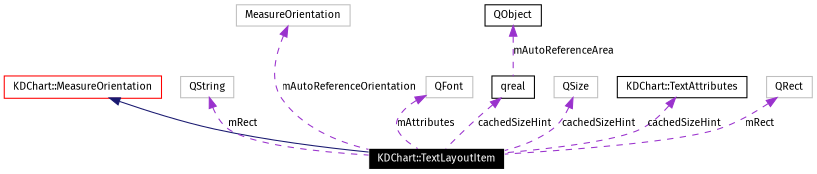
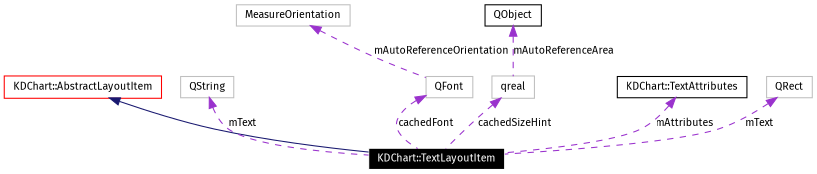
(83, 87) -> (83, 87)
(513, 87) -> (513, 87)
(576, 87) -> none
(294, 113) -> (372, 56)
(243, 123) -> (243, 123)
(426, 123) -> (426, 123)
(685, 123) -> (685, 123)
(760, 123) -> (760, 123)
